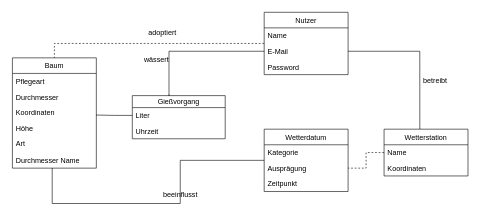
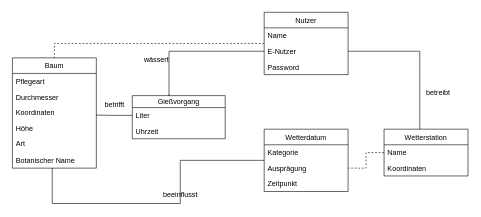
(162, 33) -> none
(278, 52) -> (284, 52)
(435, 81) -> (438, 93)
none -> (114, 105)
(47, 161) -> (46, 161)
